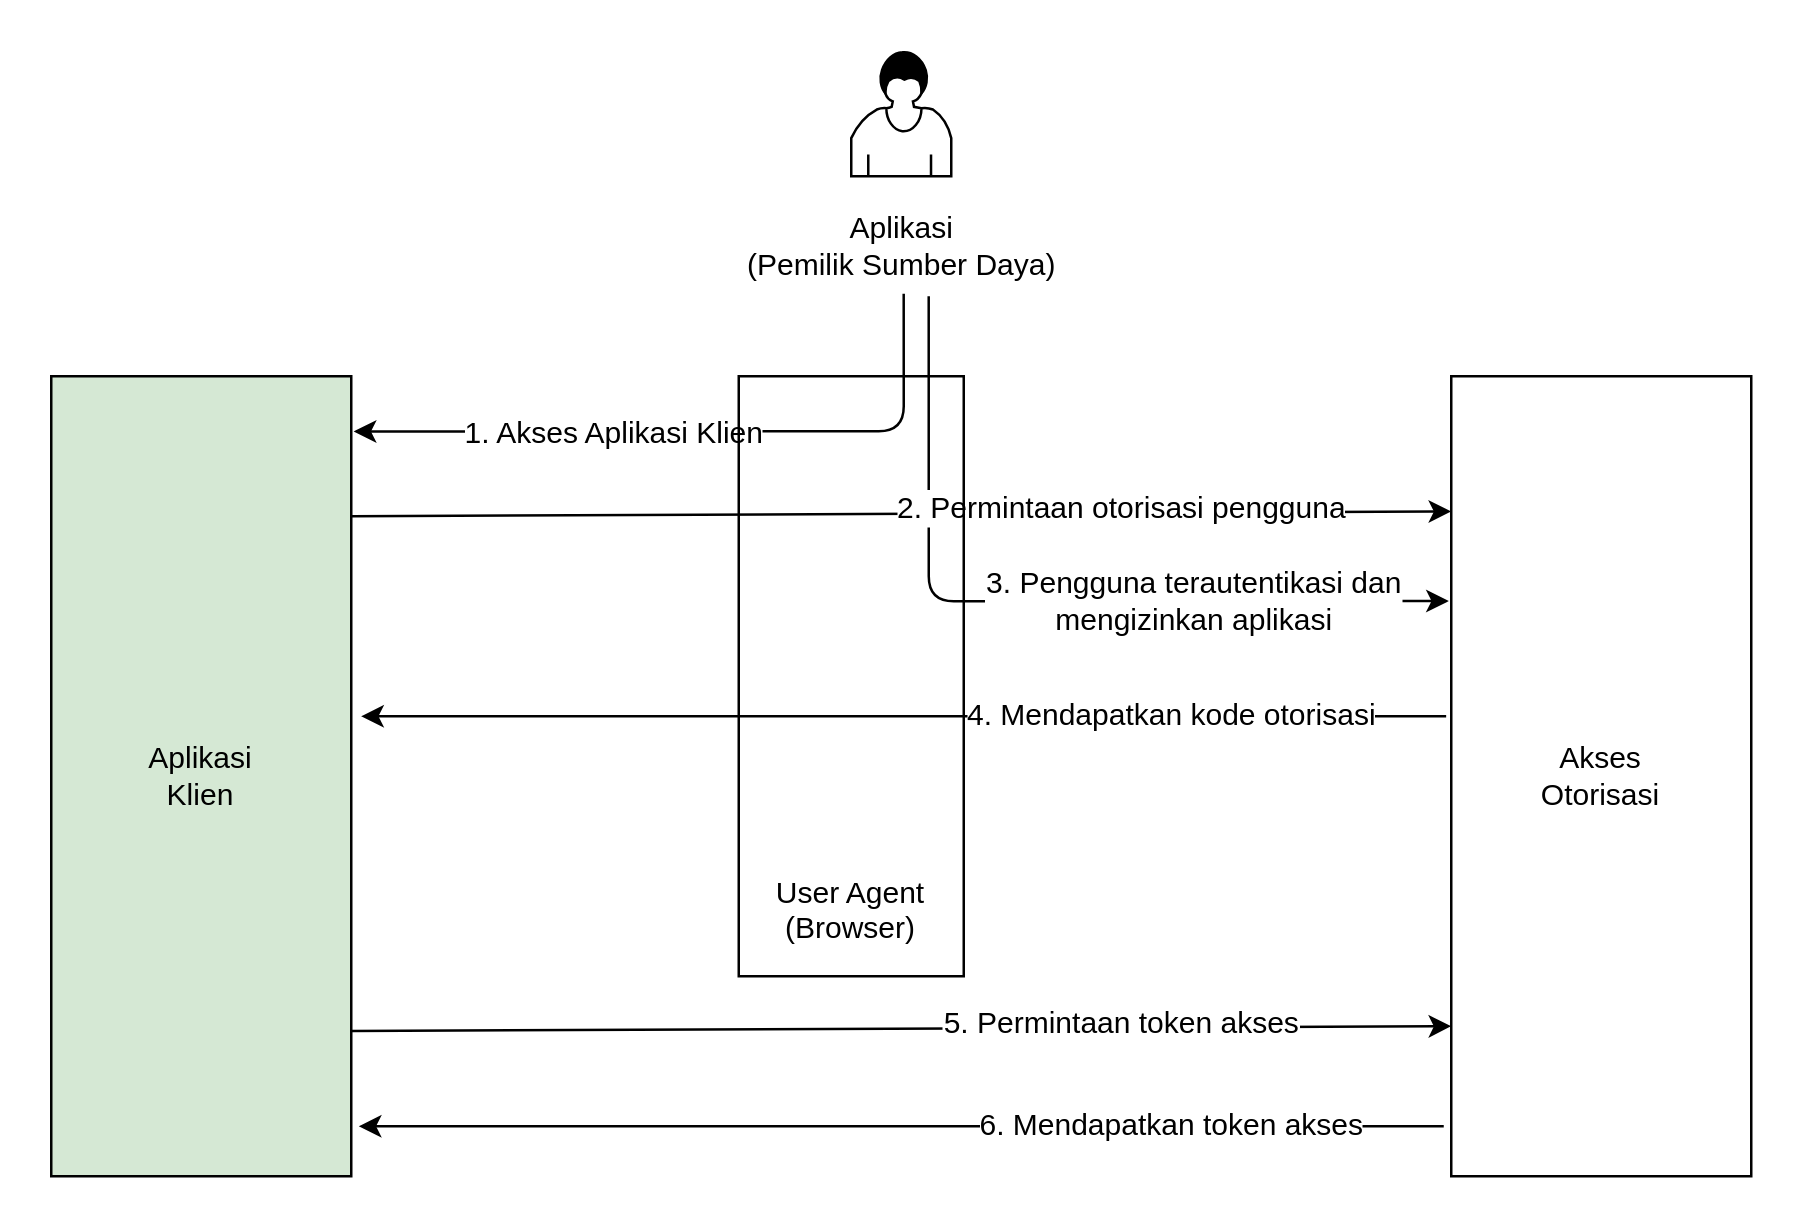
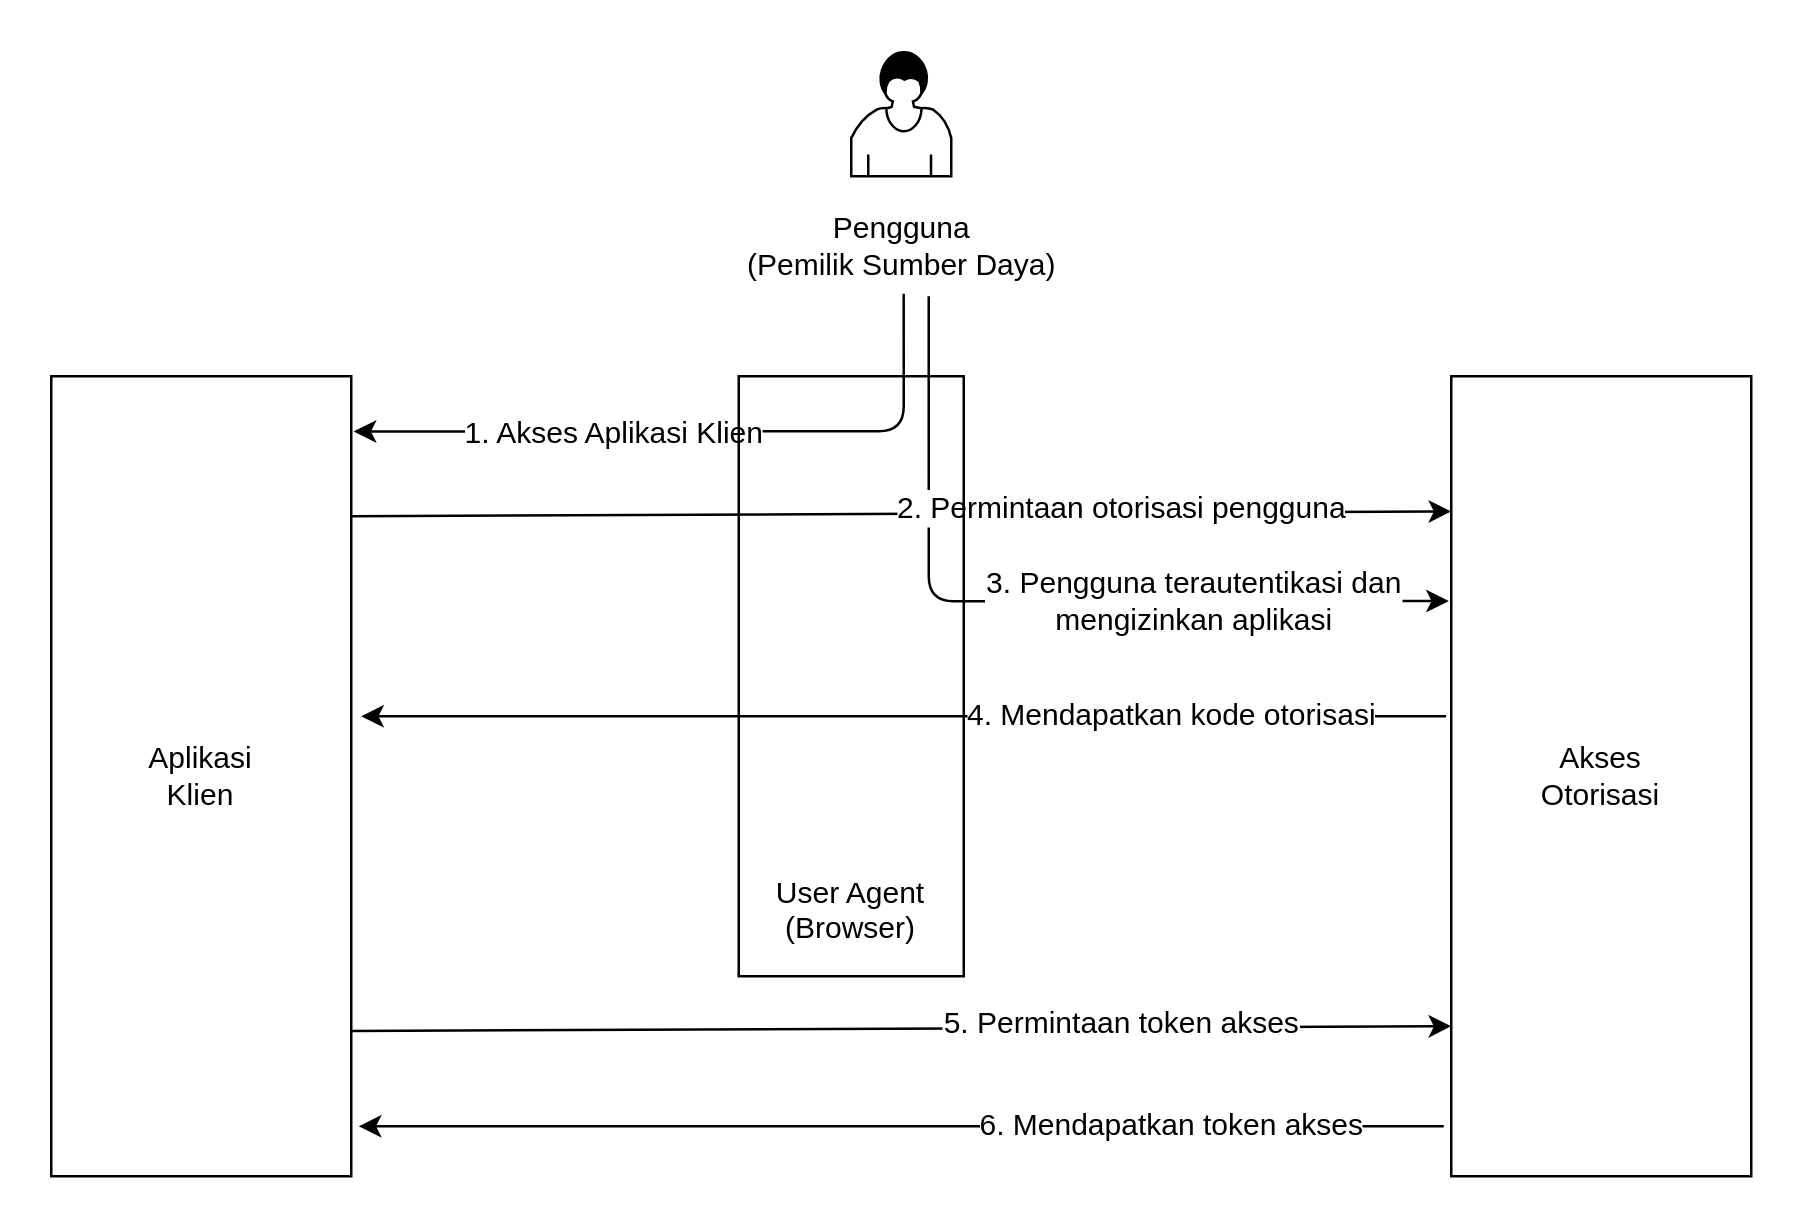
(903, 246) -> (903, 246)
(201, 776) -> (201, 776)
